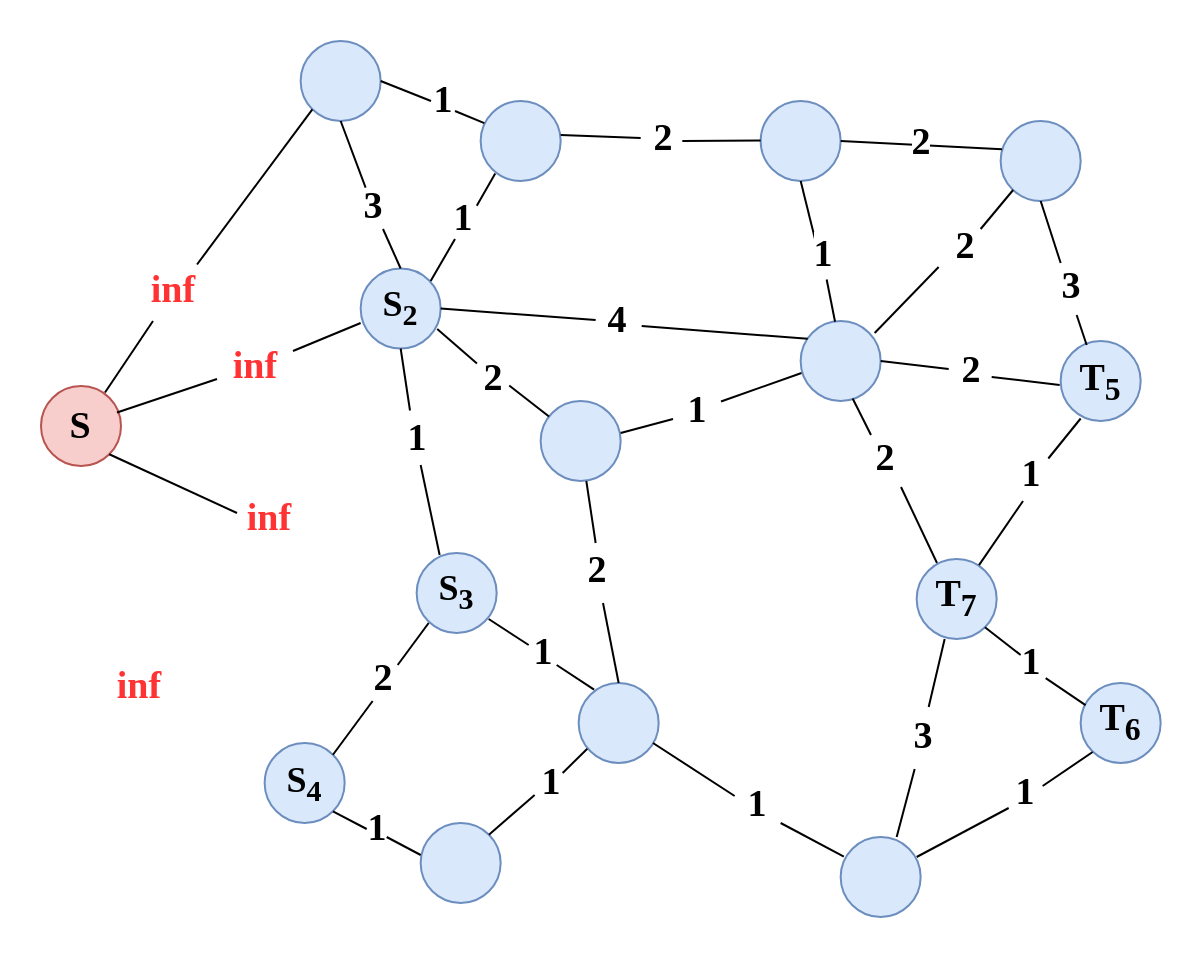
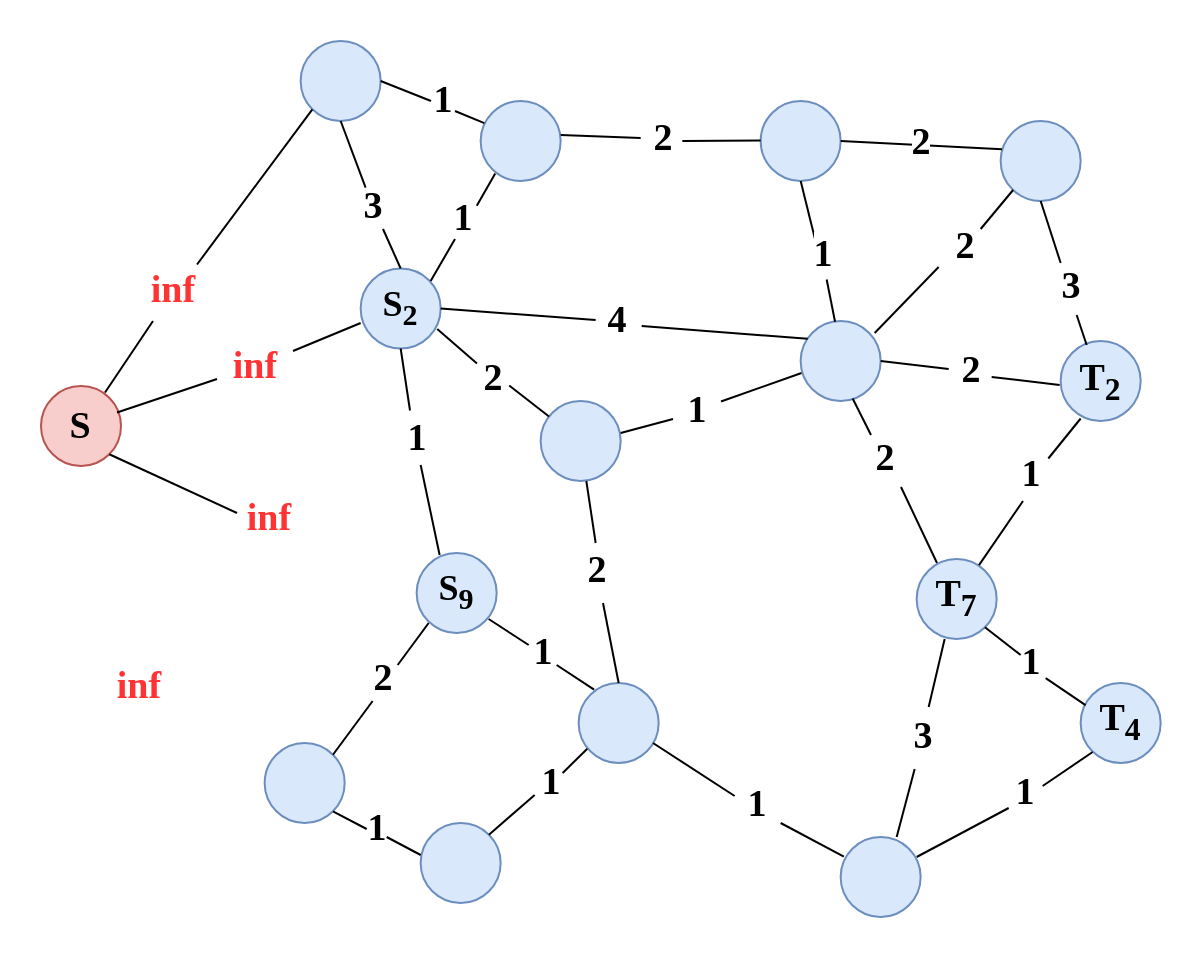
(1101, 383) -> (1101, 383)
(457, 593) -> (457, 593)
(1121, 723) -> (1121, 723)
(305, 786) -> none
